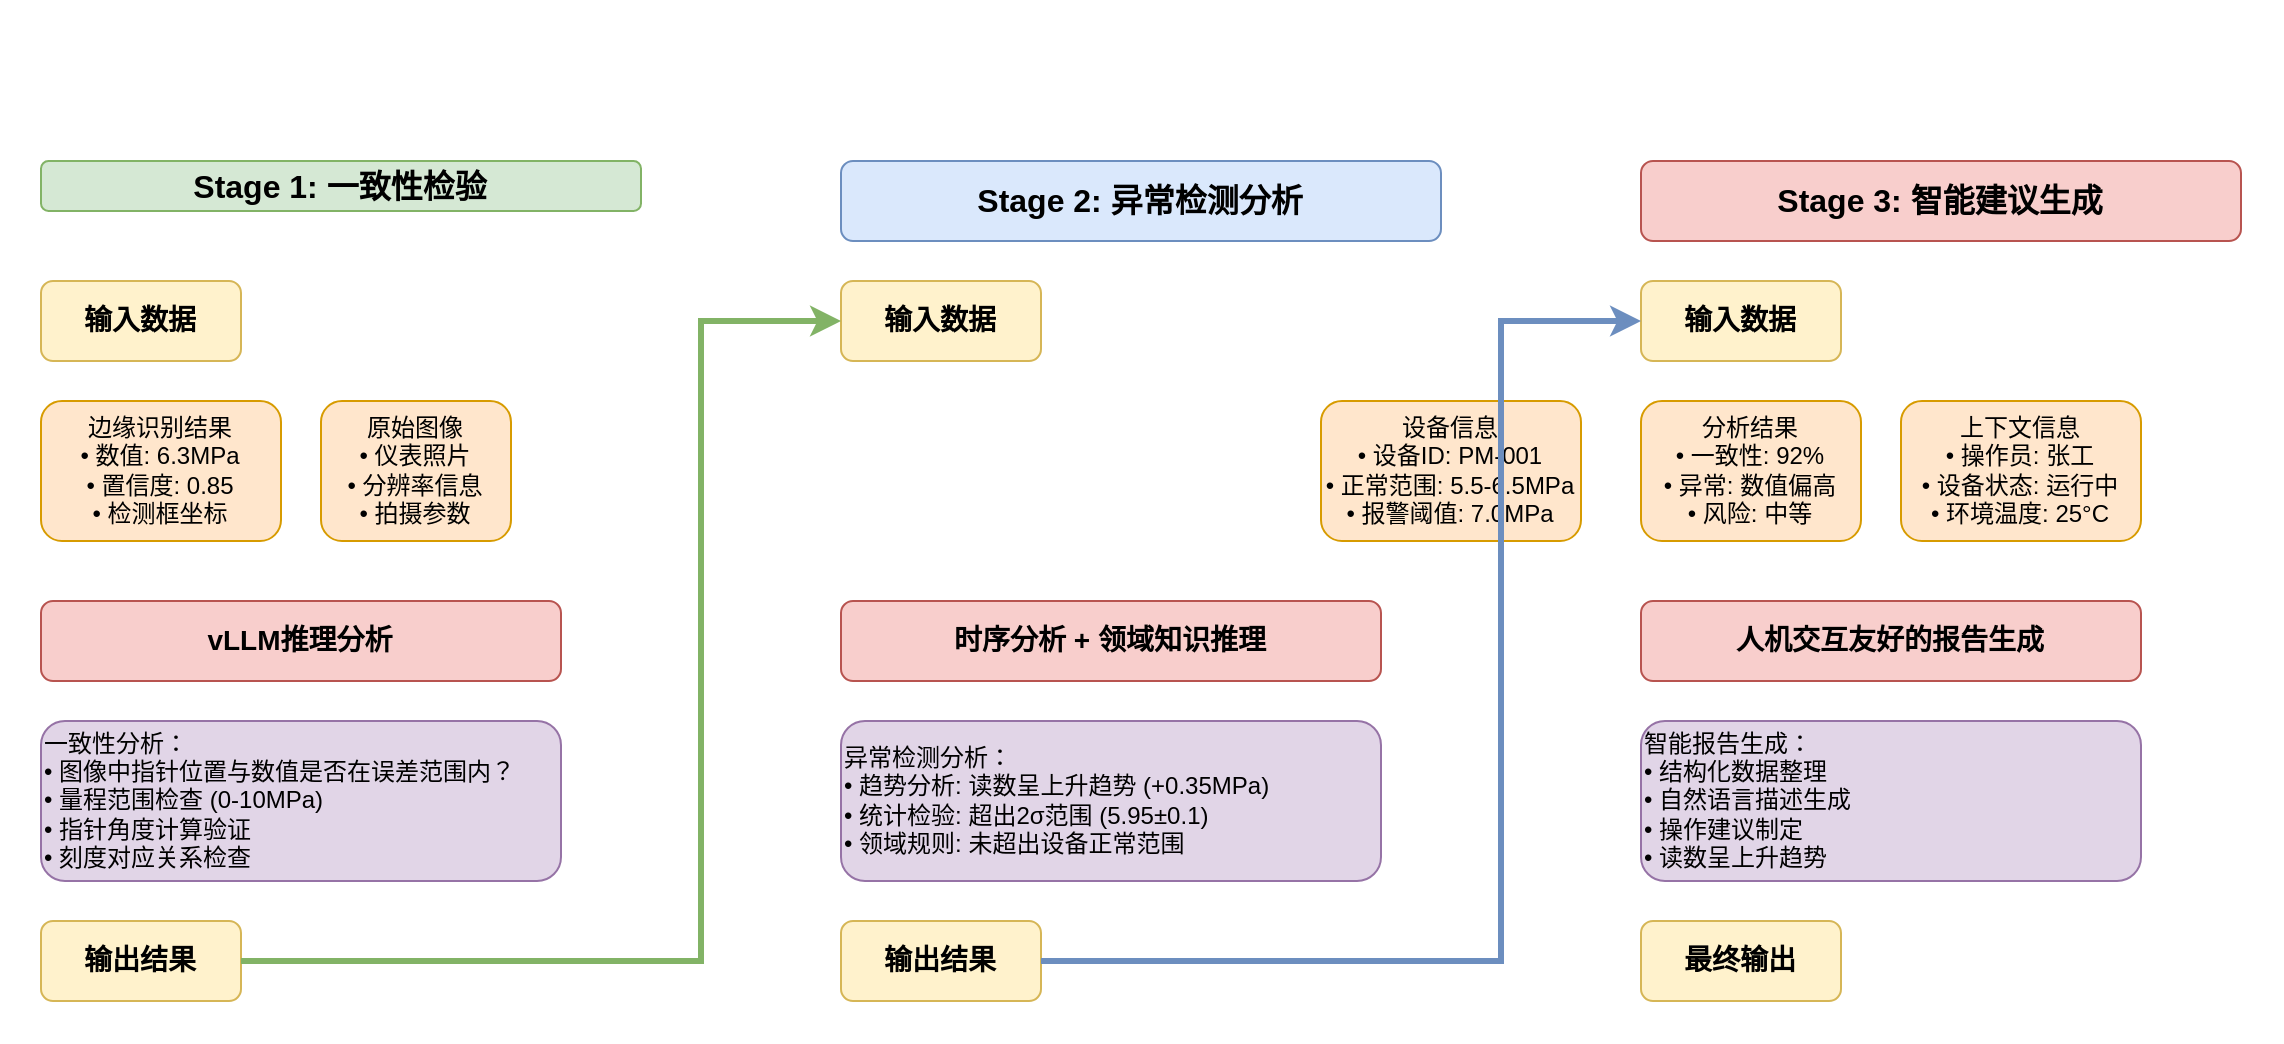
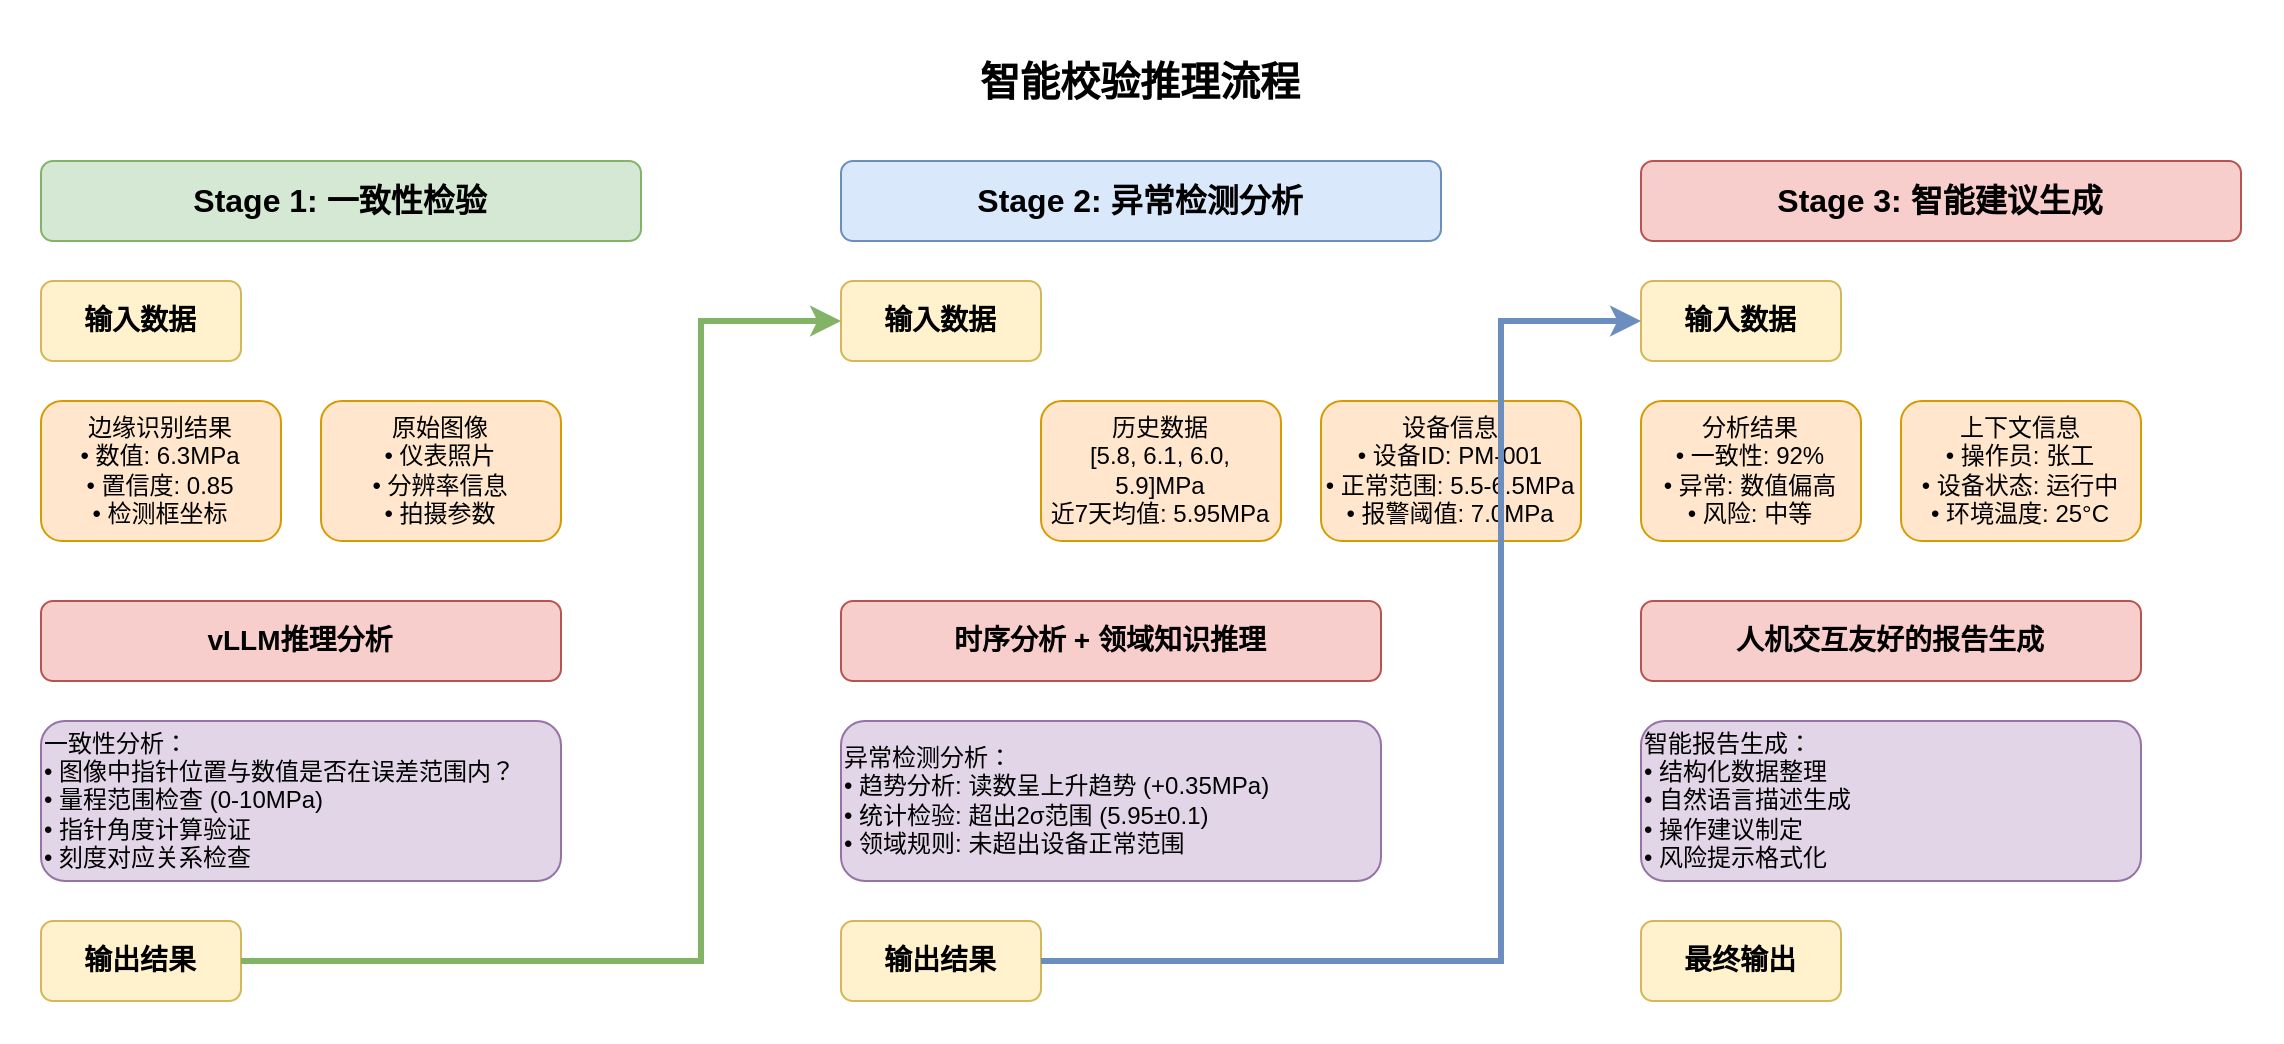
none -> (1141, 81)
(341, 186) -> (341, 201)
(416, 471) -> (441, 471)
none -> (1161, 471)
(1751, 801) -> (1751, 801)
